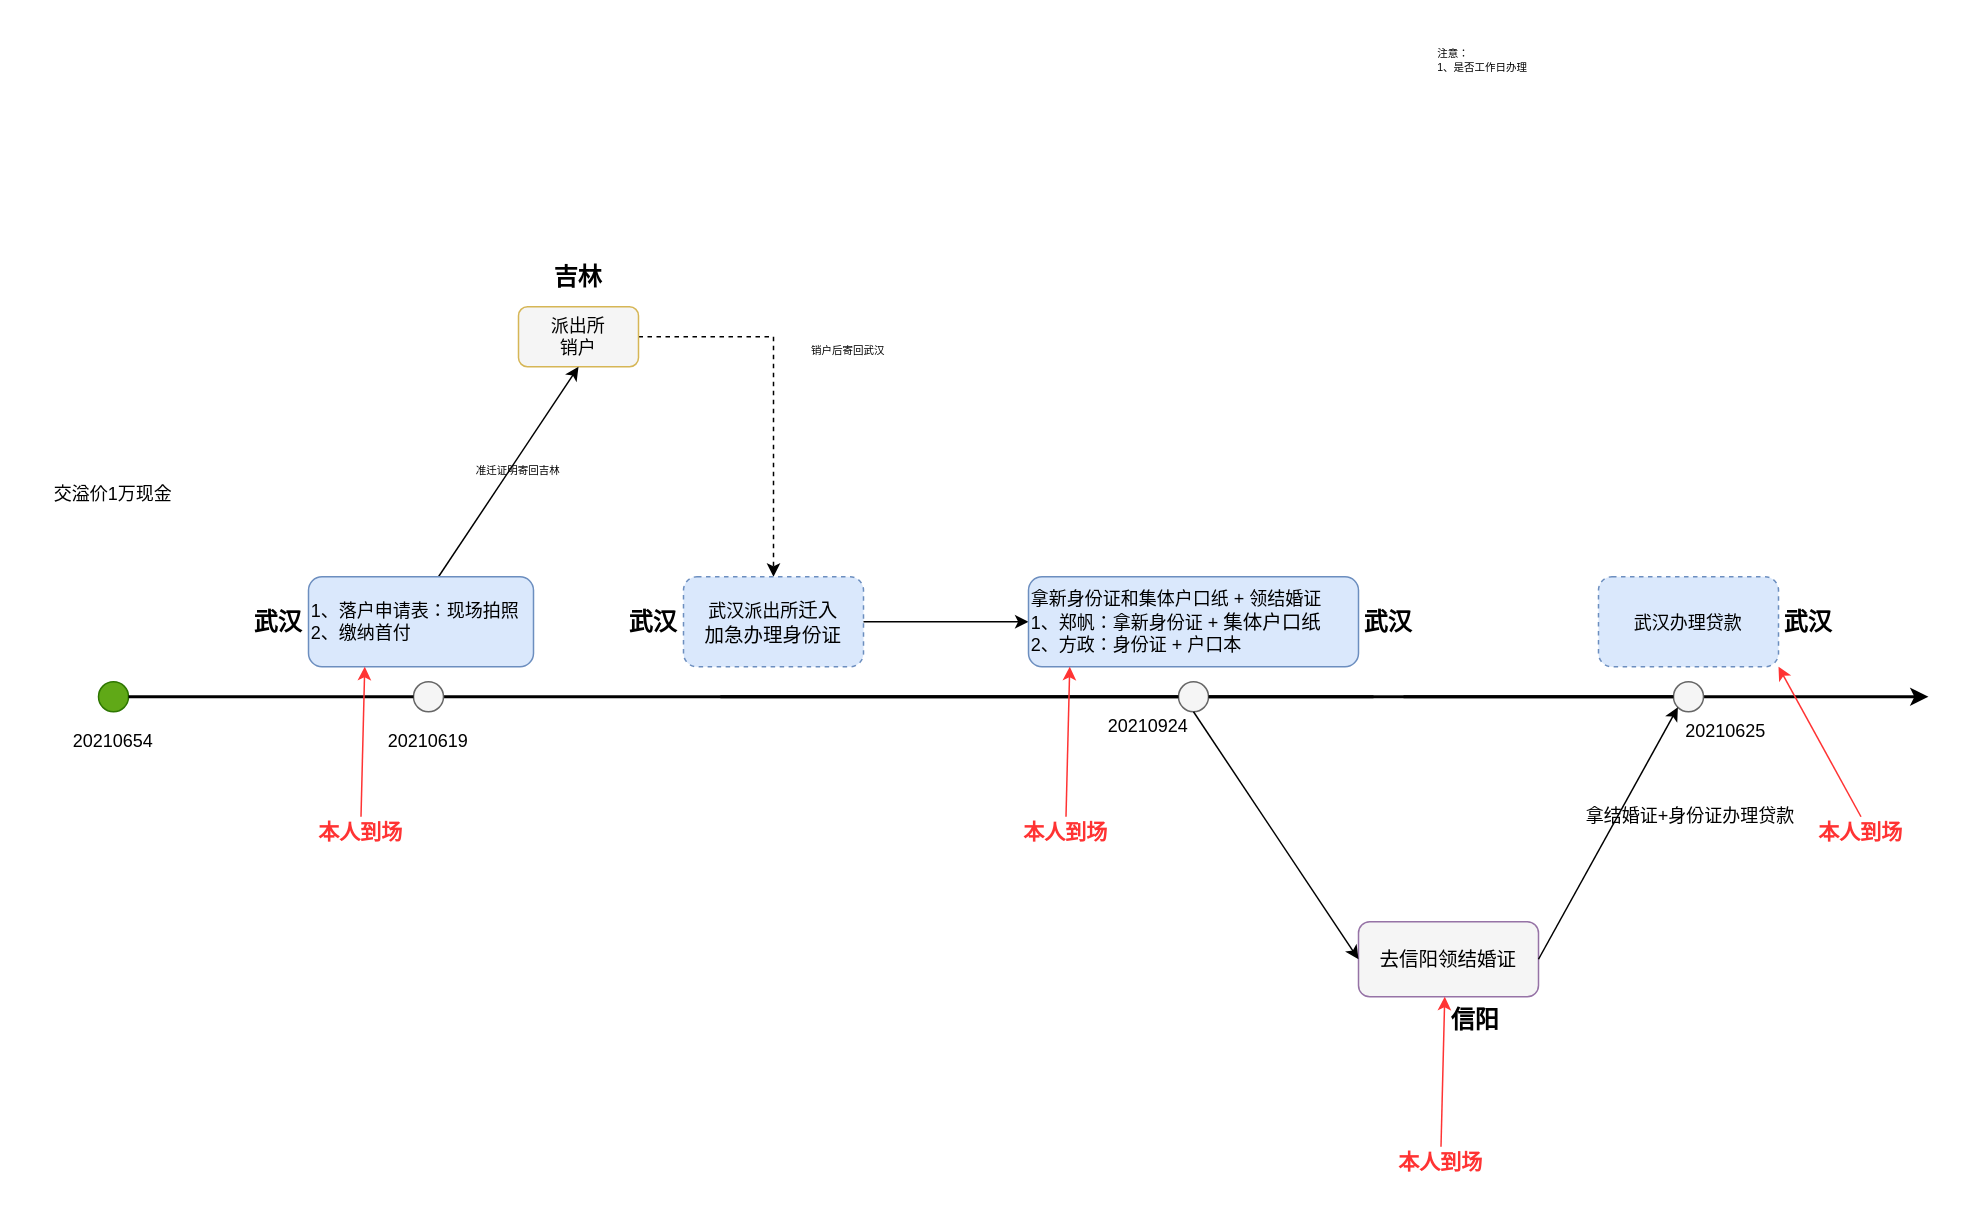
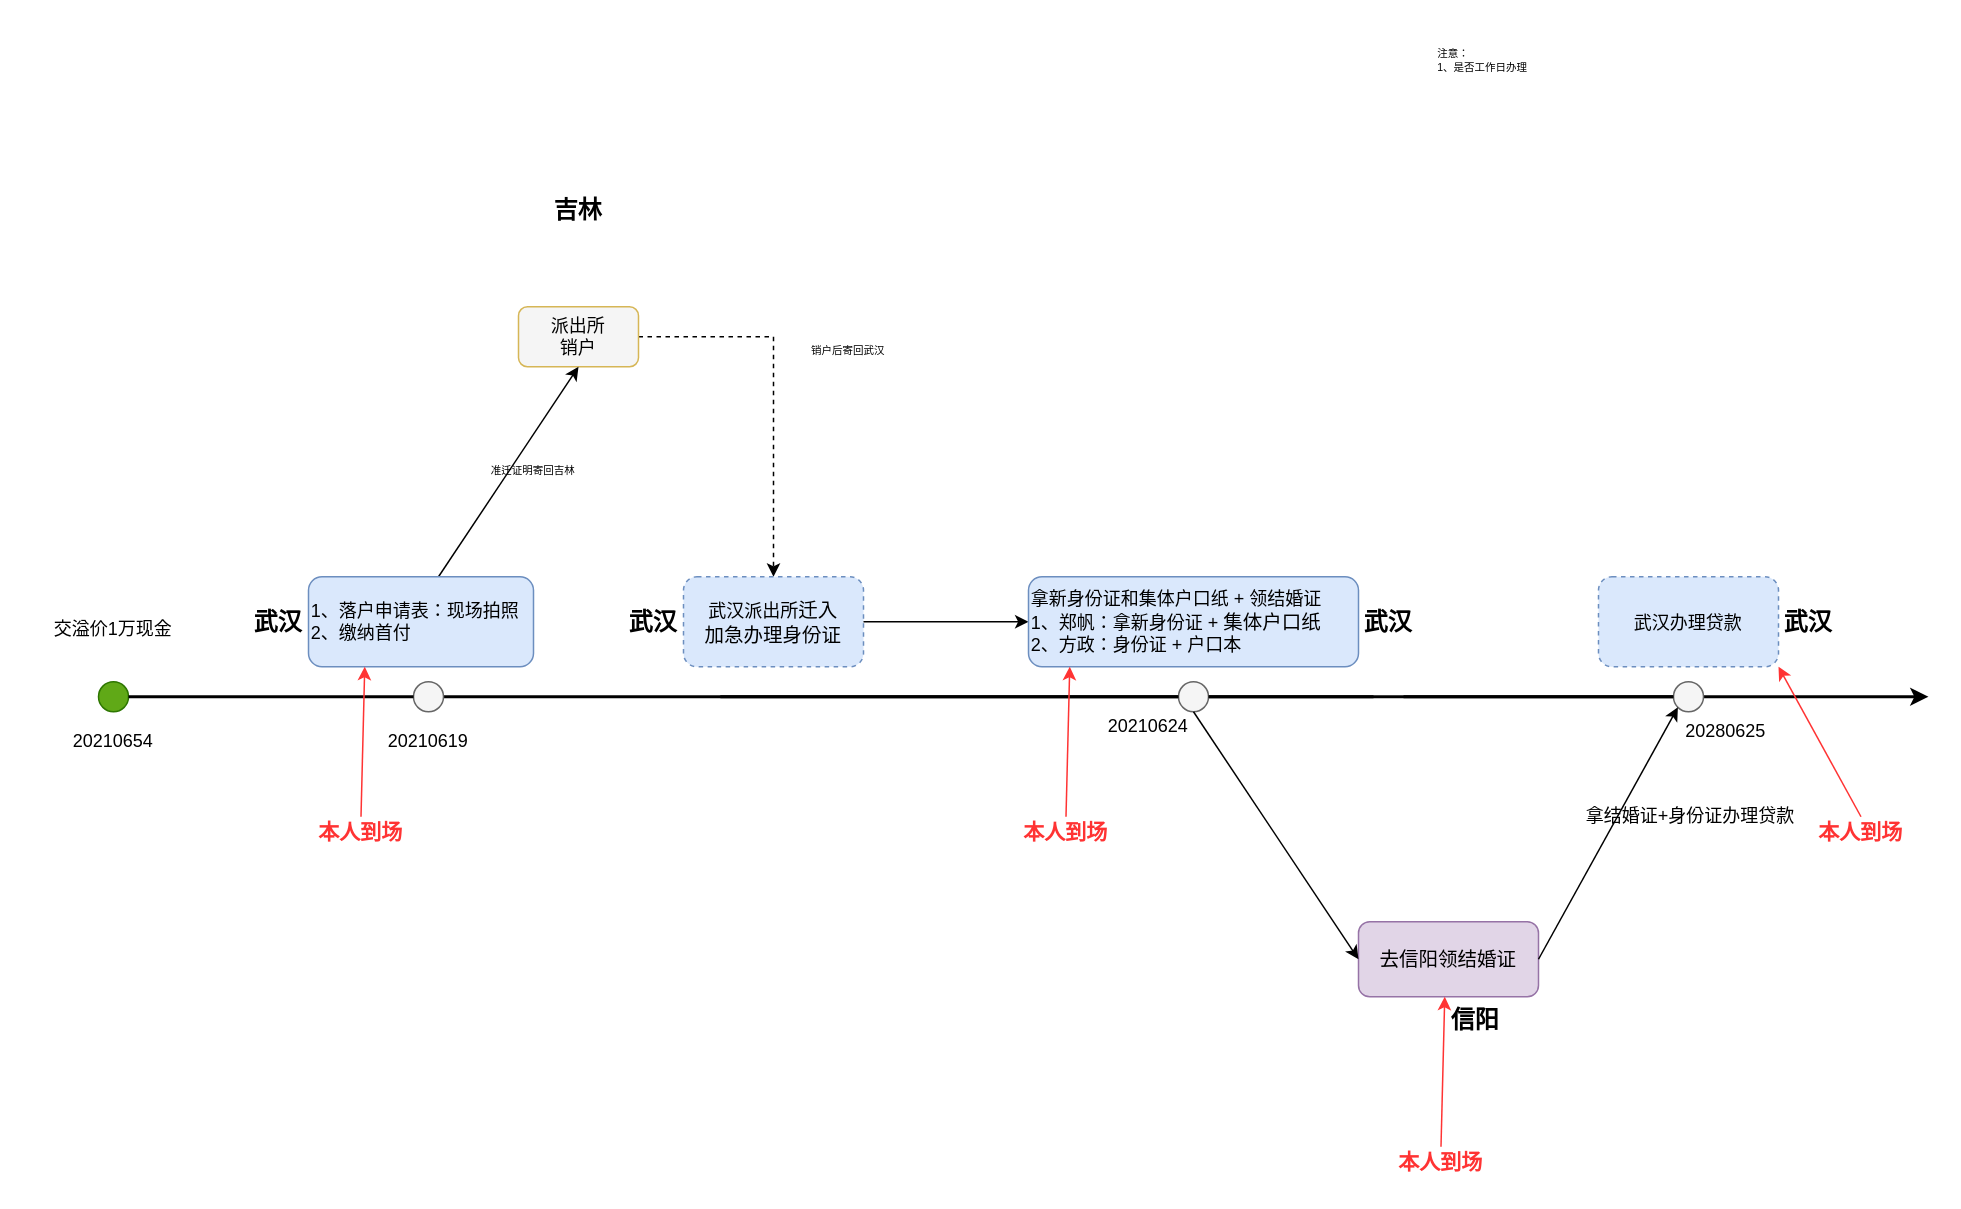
(578, 277) -> (578, 209)
(518, 472) -> (533, 472)
(113, 494) -> (113, 629)
(1148, 727) -> (1148, 727)
(1726, 731) -> (1726, 731)
(1448, 959) -> (1448, 959)
